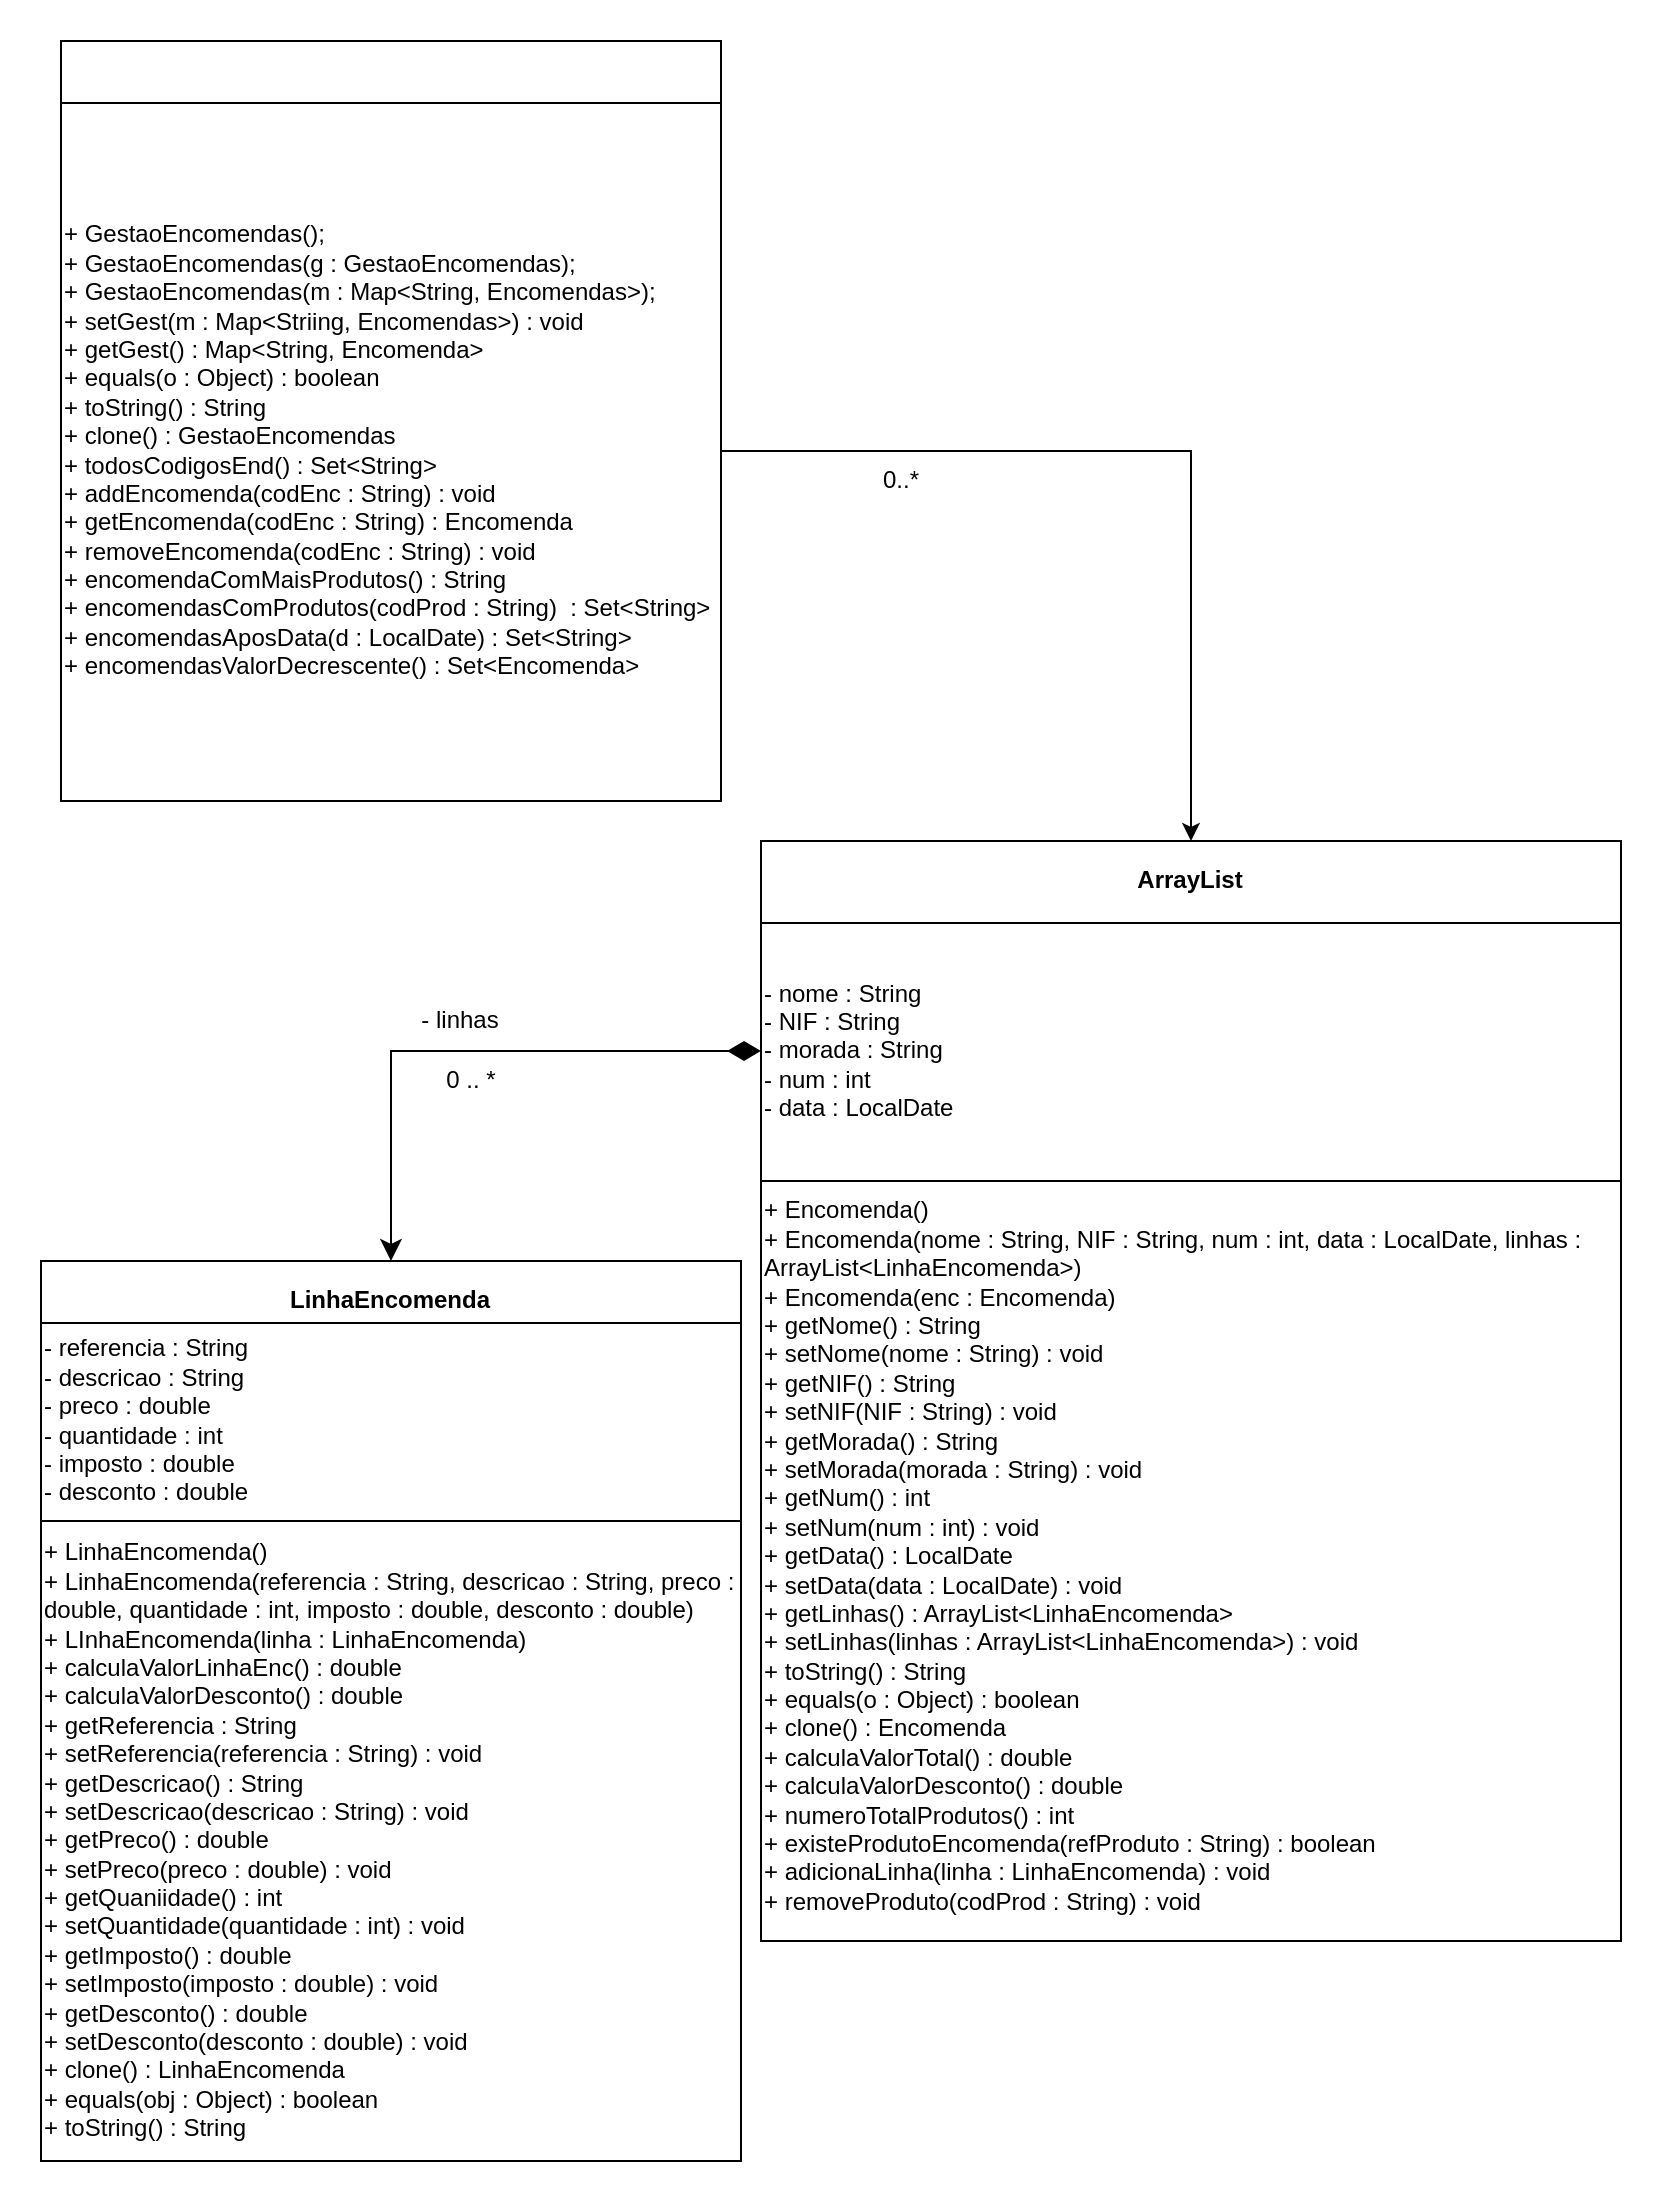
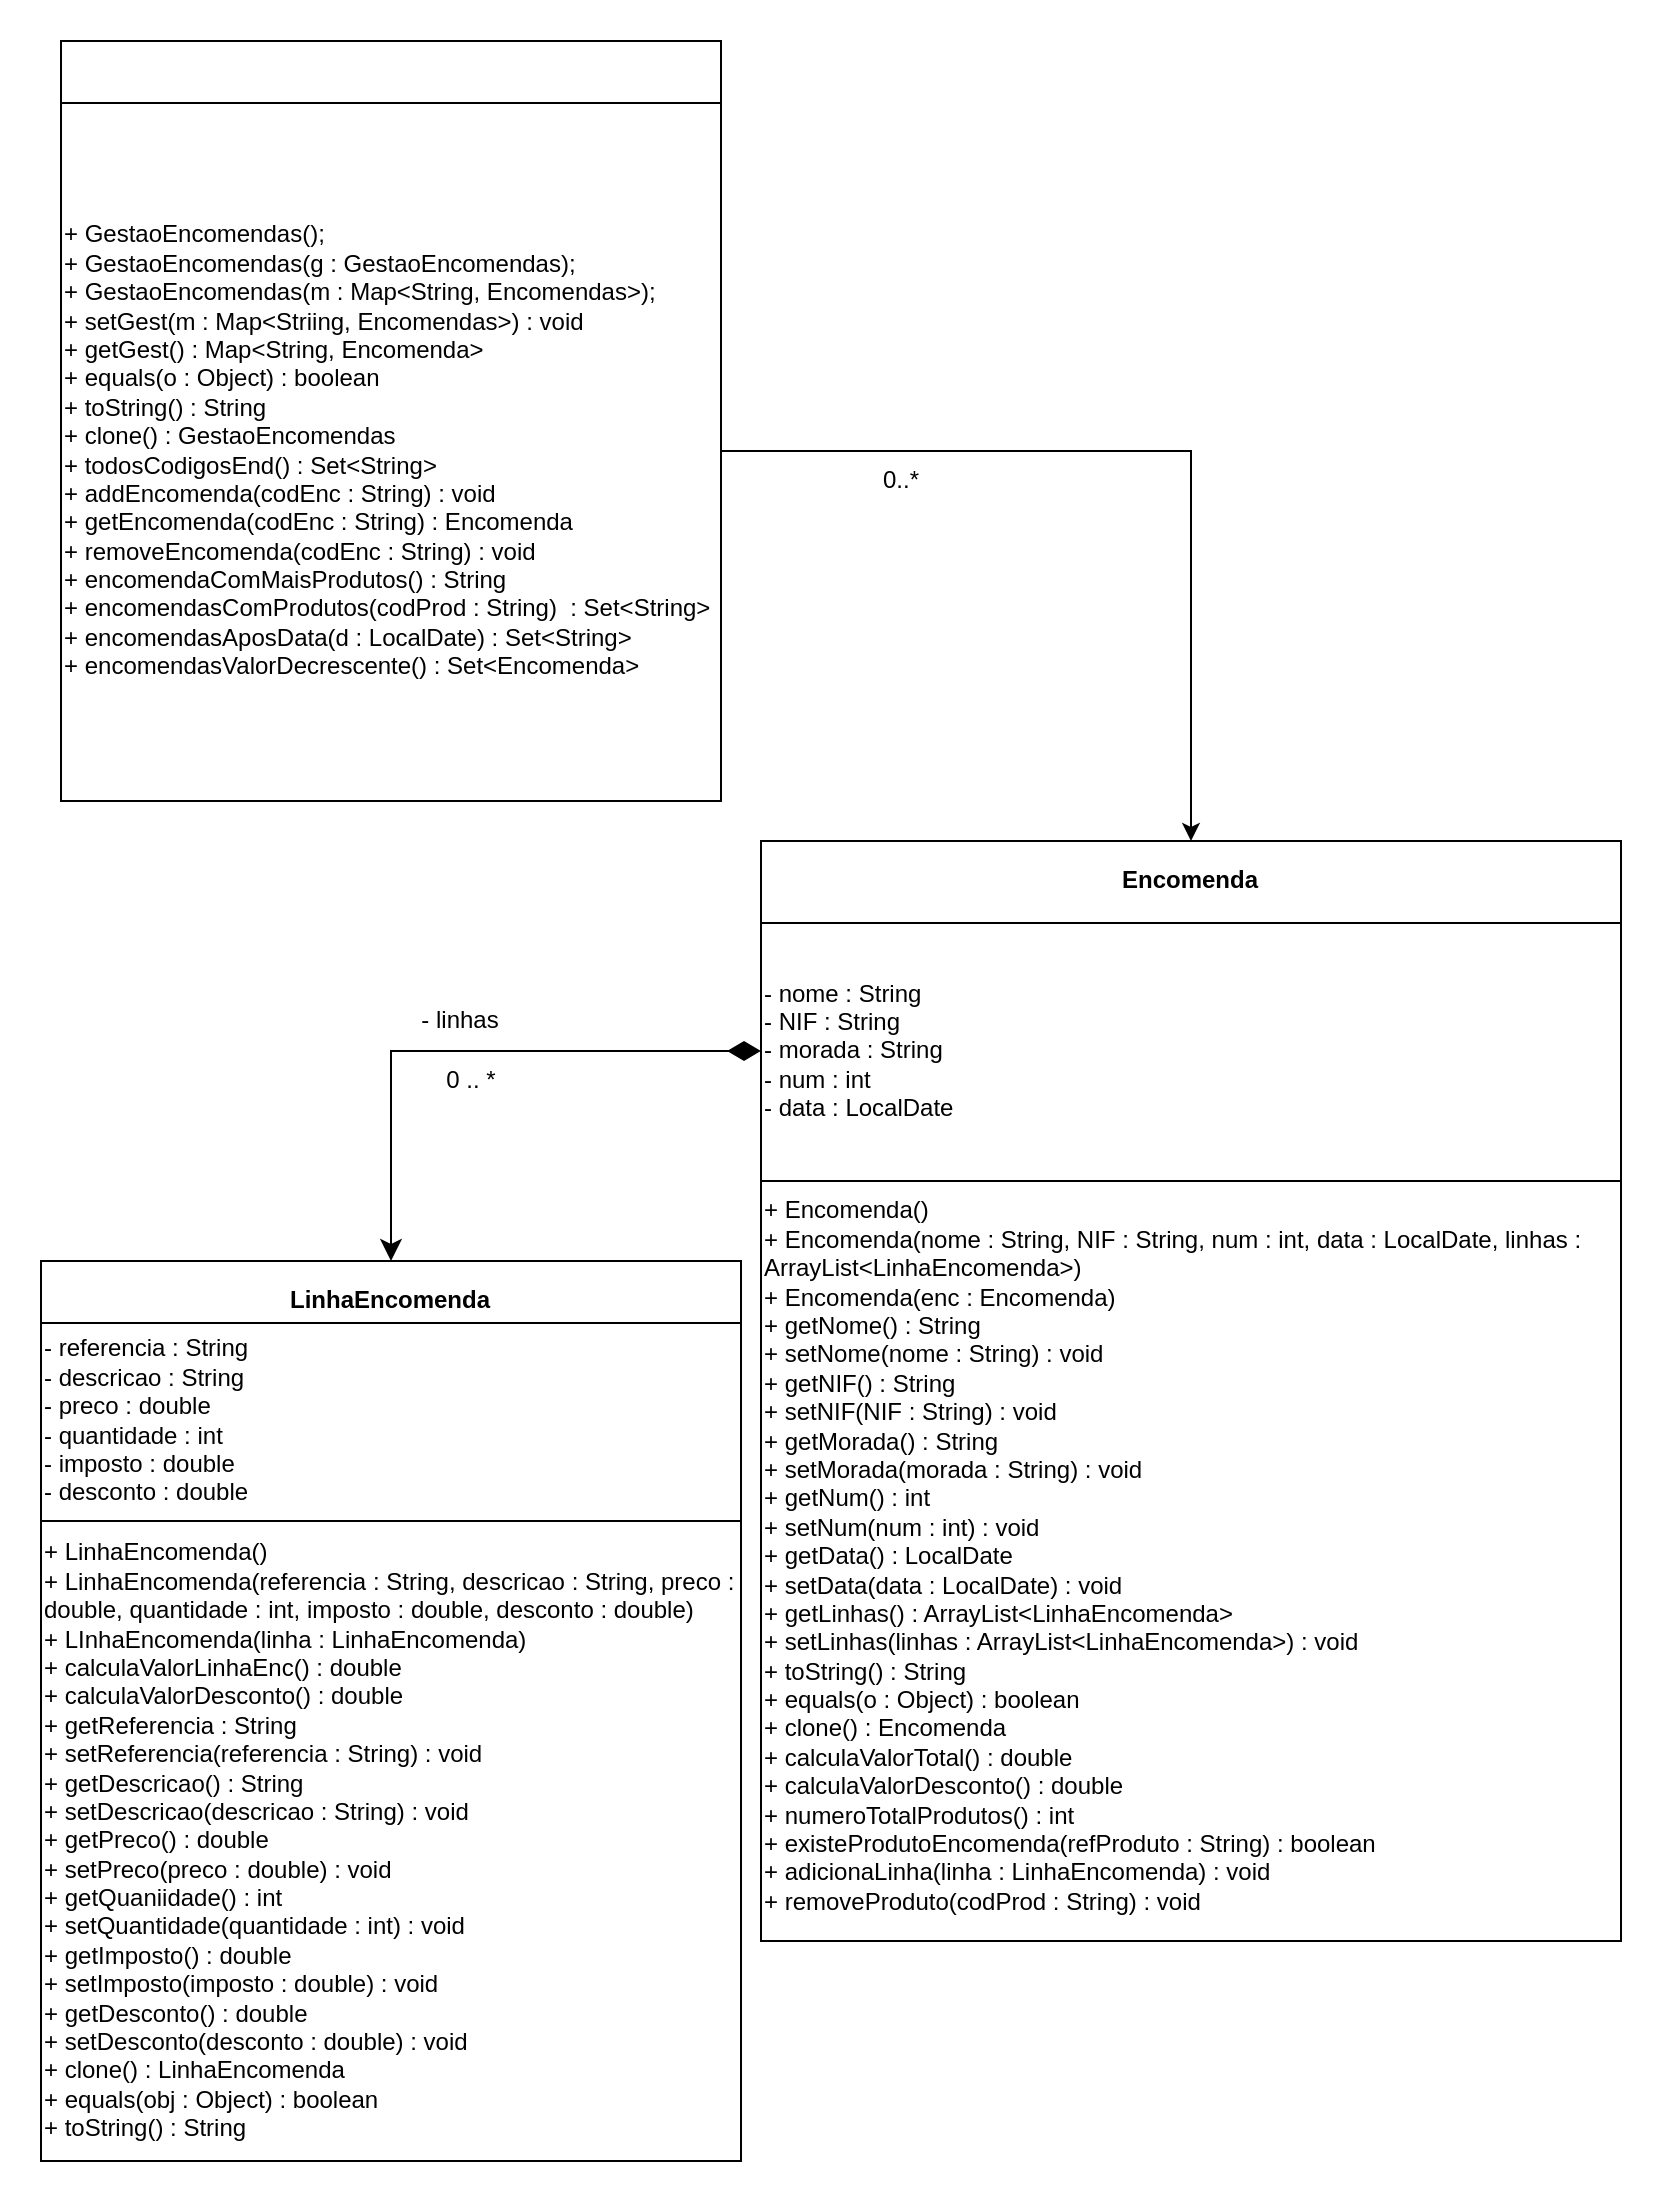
(1191, 881) -> (1191, 881)
